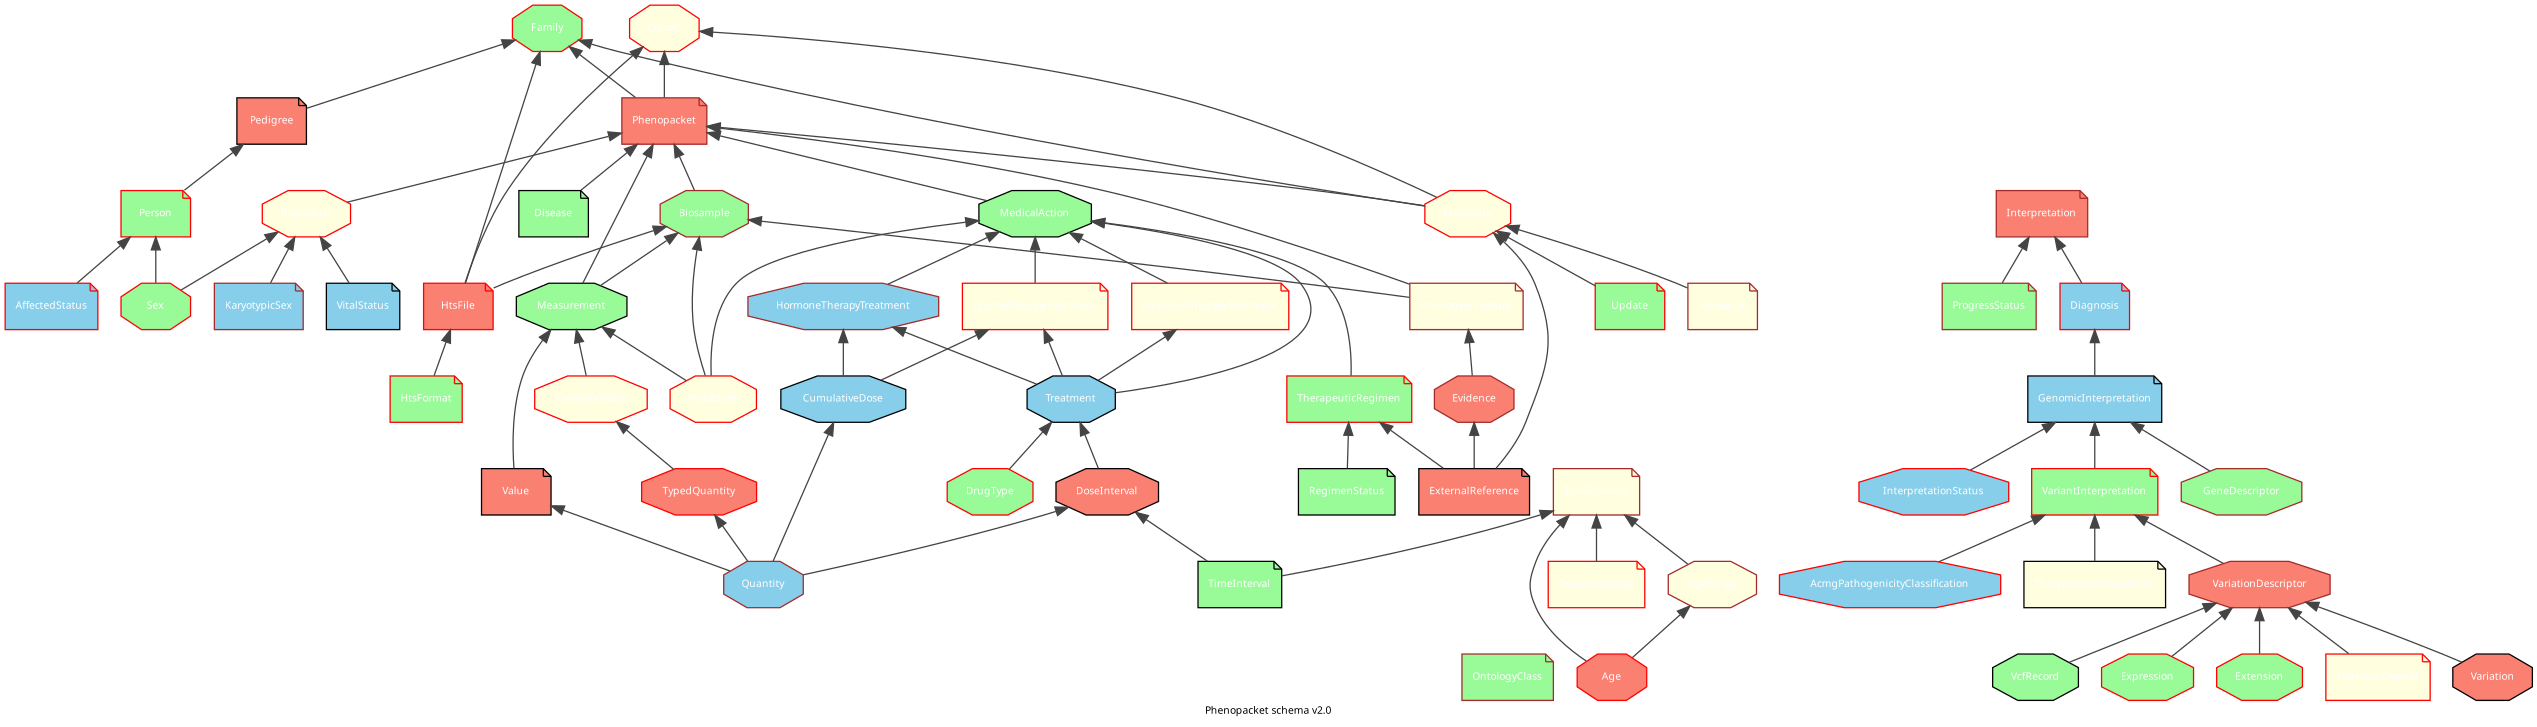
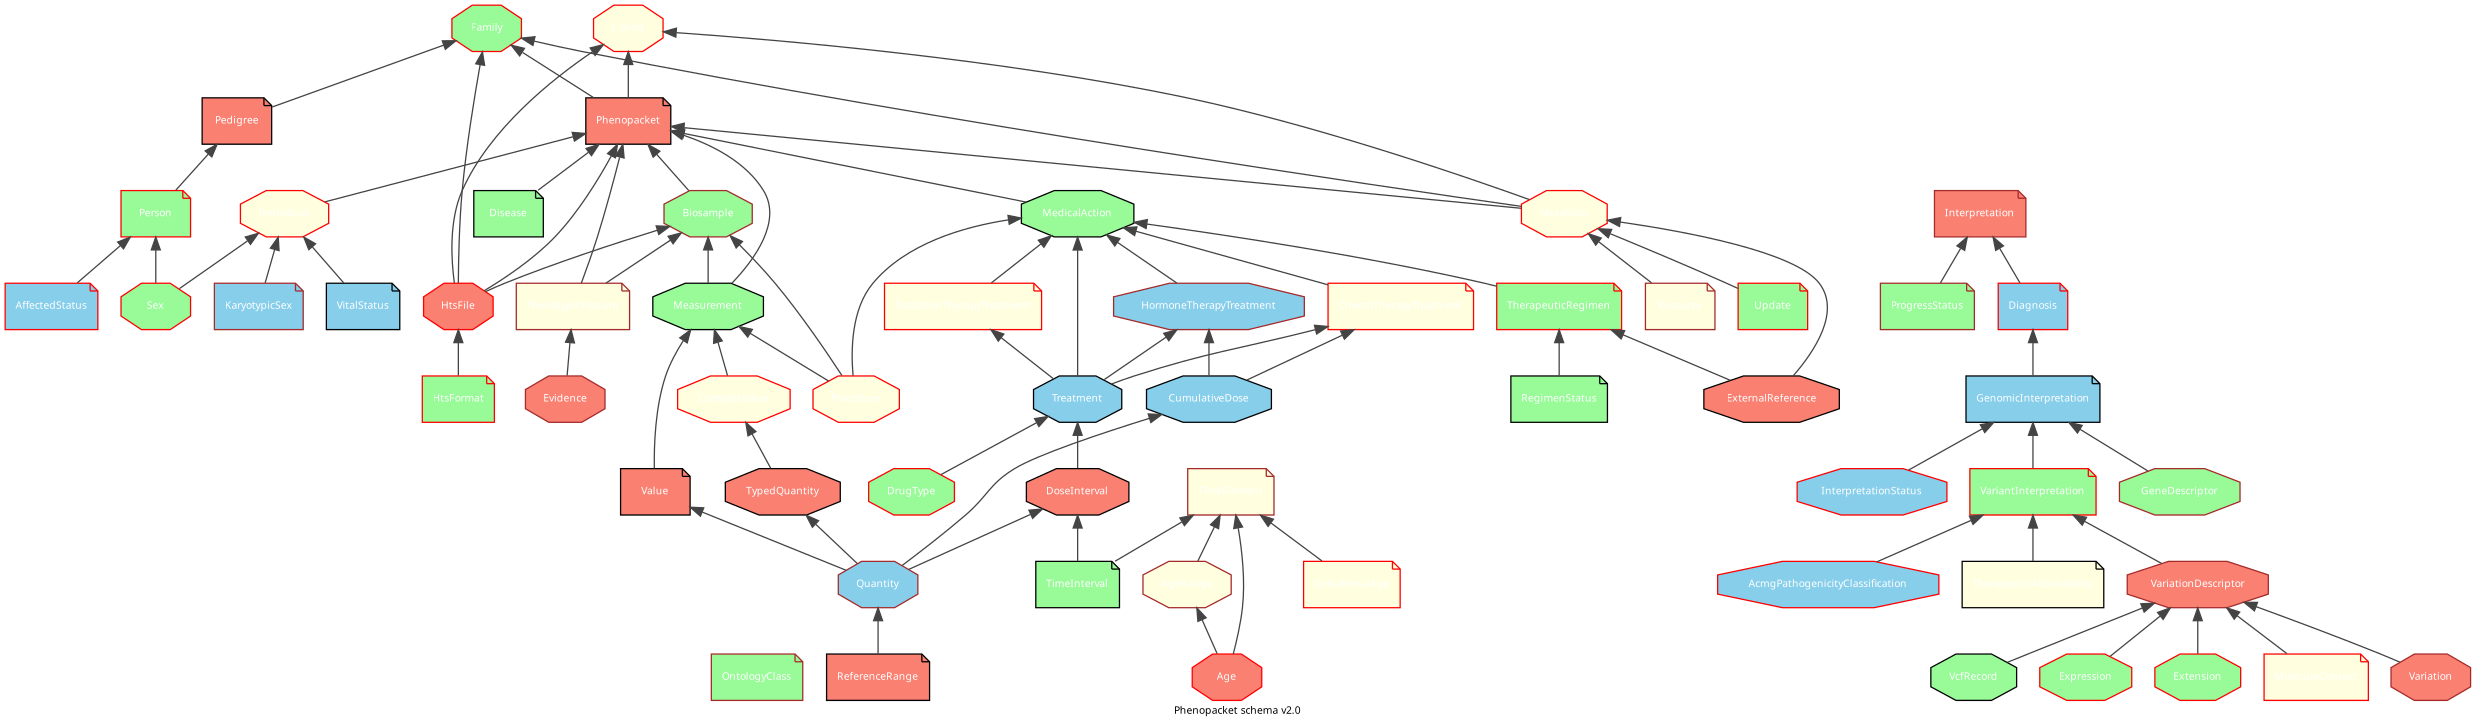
(664, 121) -> (628, 121)
none -> (558, 233)
(458, 306) -> (458, 306)
(1474, 452) -> none
(699, 492) -> (783, 492)
(1474, 492) -> (1772, 399)
none -> (878, 677)
(2493, 677) -> (2431, 677)
